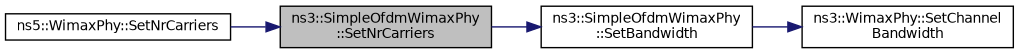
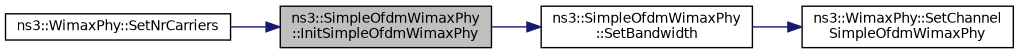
(118, 27) -> (118, 27)
(386, 27) -> (386, 27)
(908, 27) -> (908, 27)
